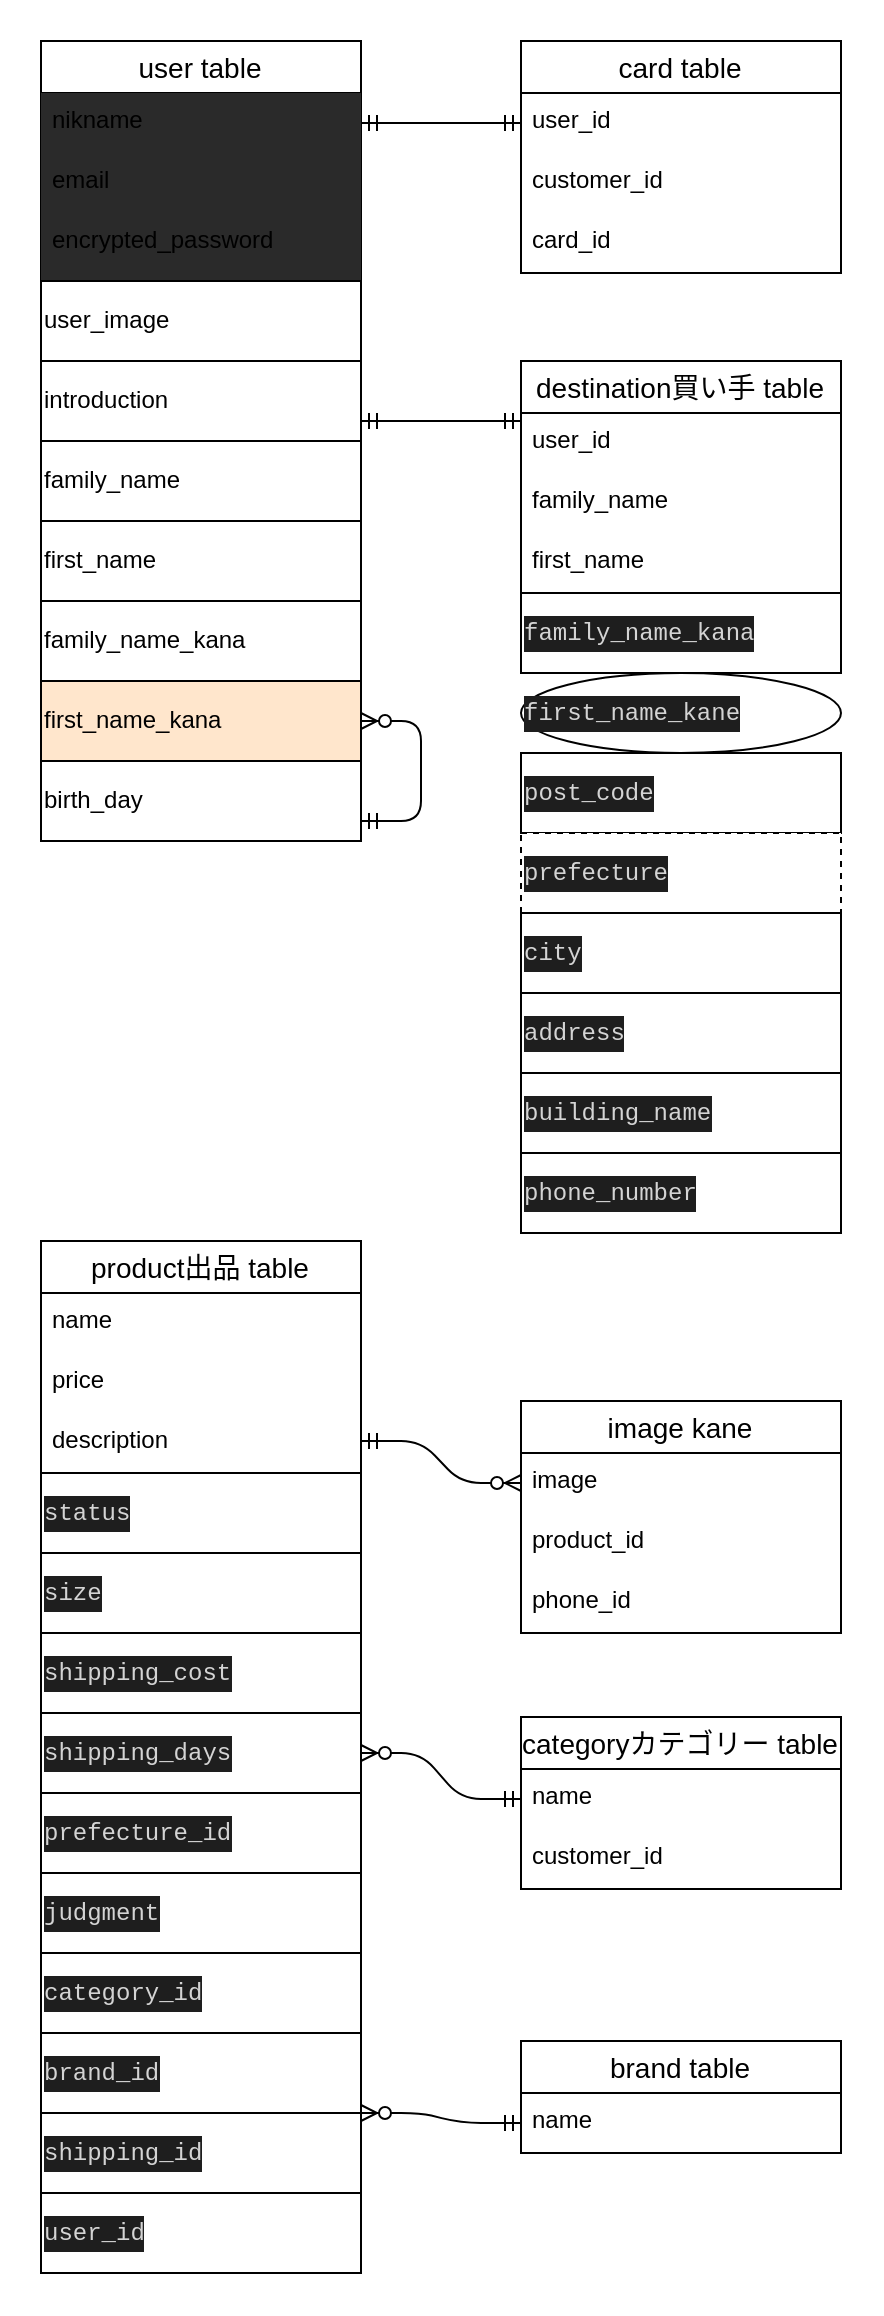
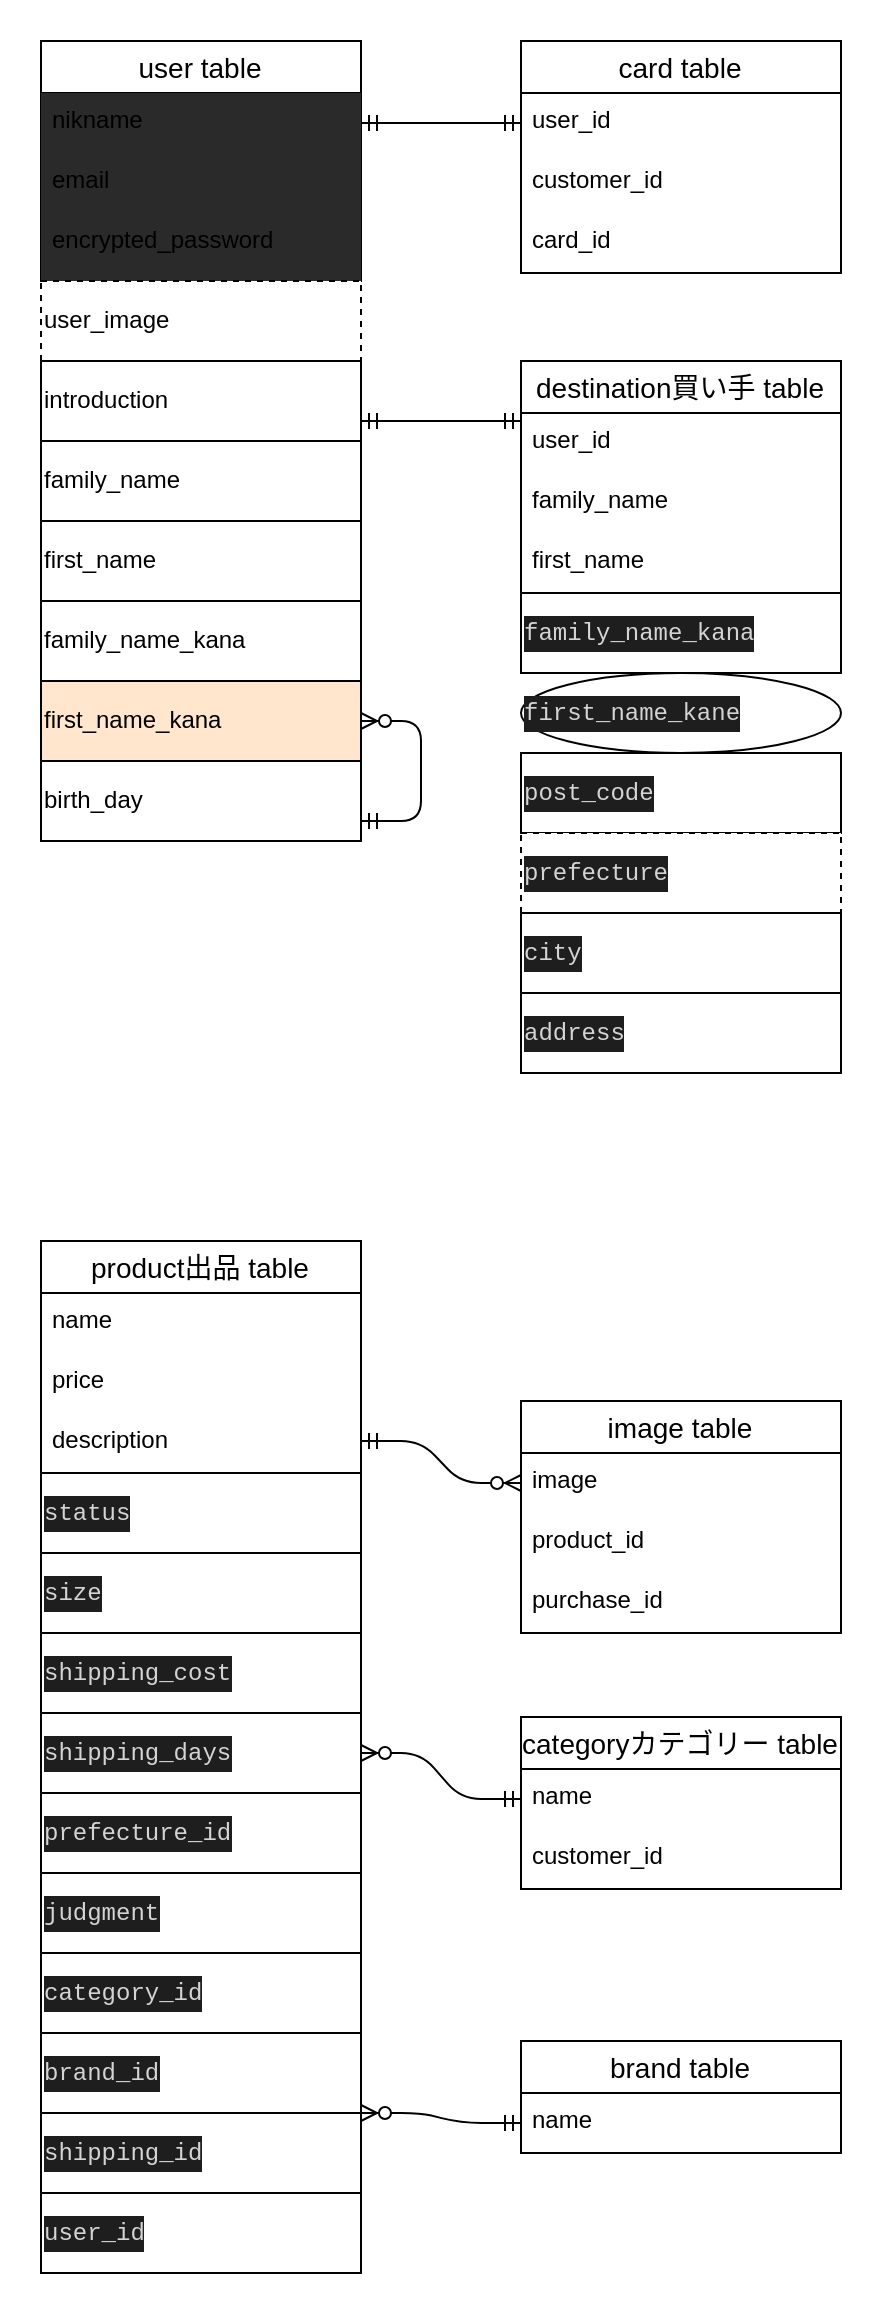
(201, 321) -> (201, 321)
(681, 1113) -> none
(681, 1193) -> none
(680, 1429) -> (680, 1429)
(583, 1600) -> (603, 1600)
